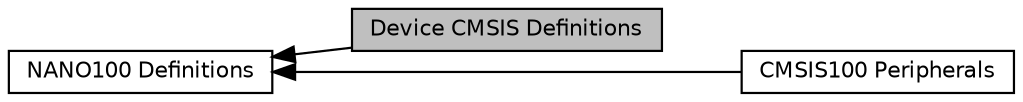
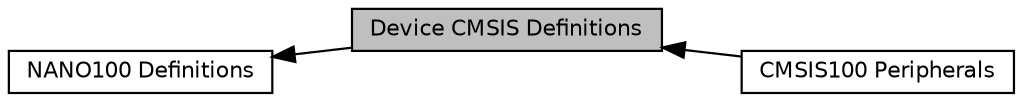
(518, 72) -> (713, 53)
